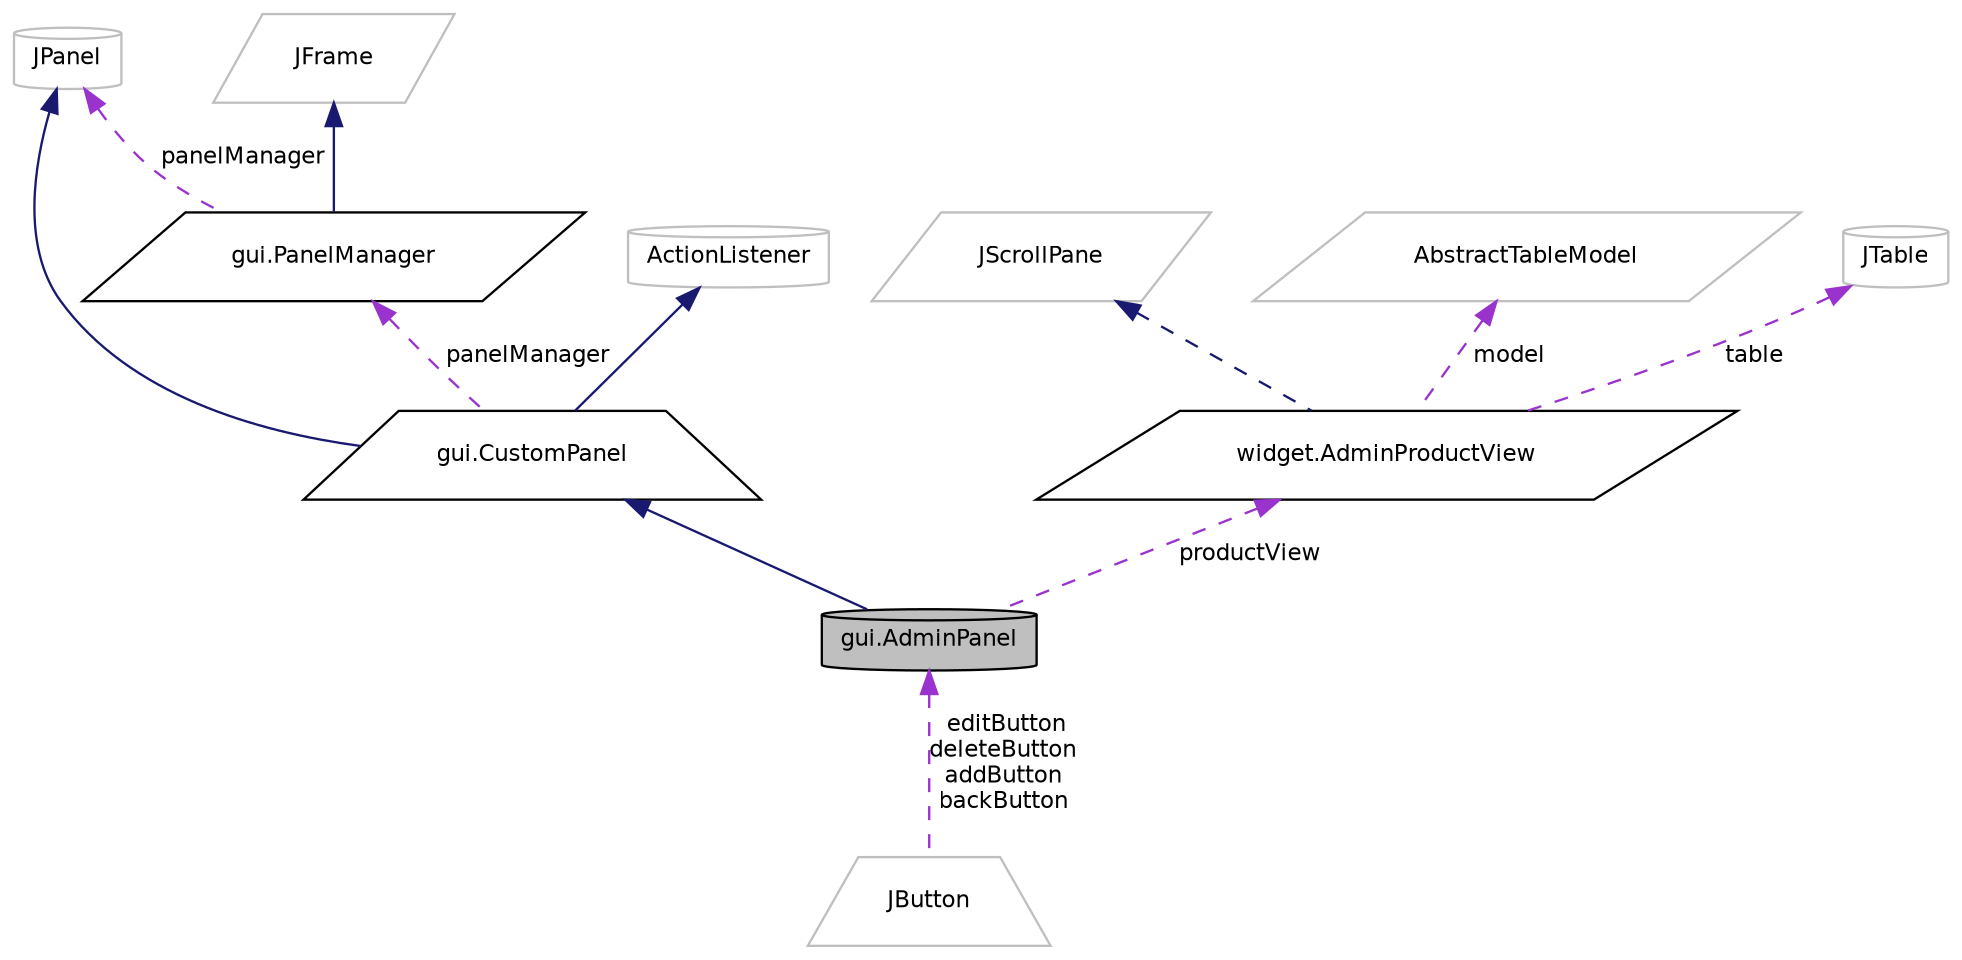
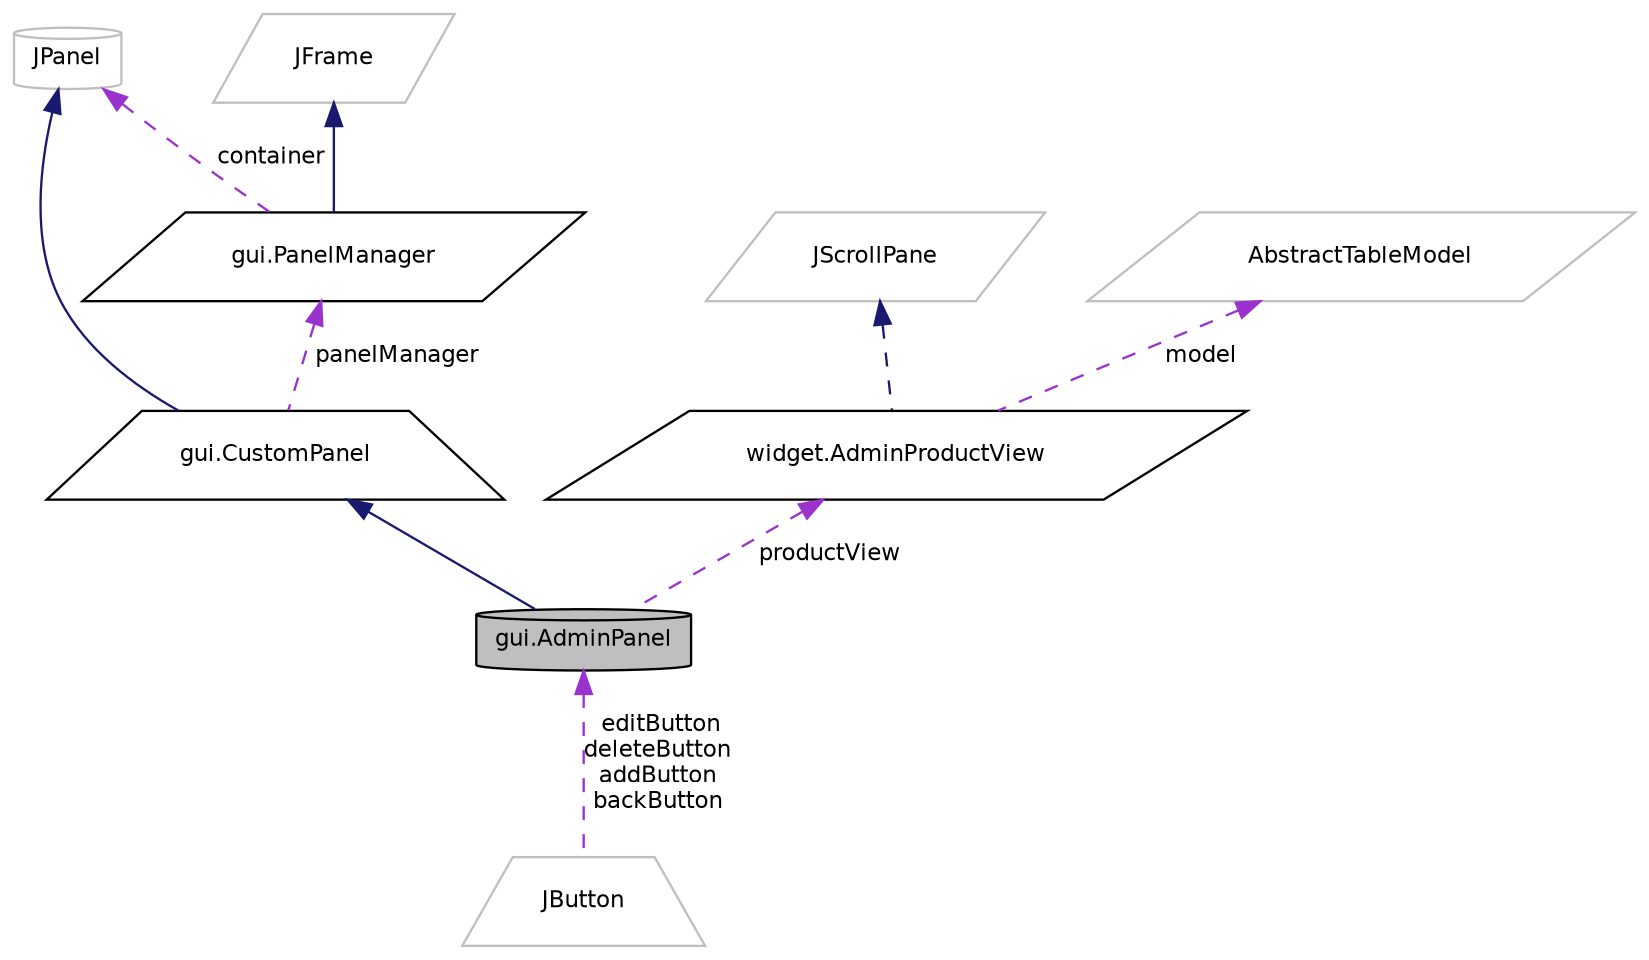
(239, 158) -> (267, 158)
(728, 257) -> none
(1896, 257) -> none
